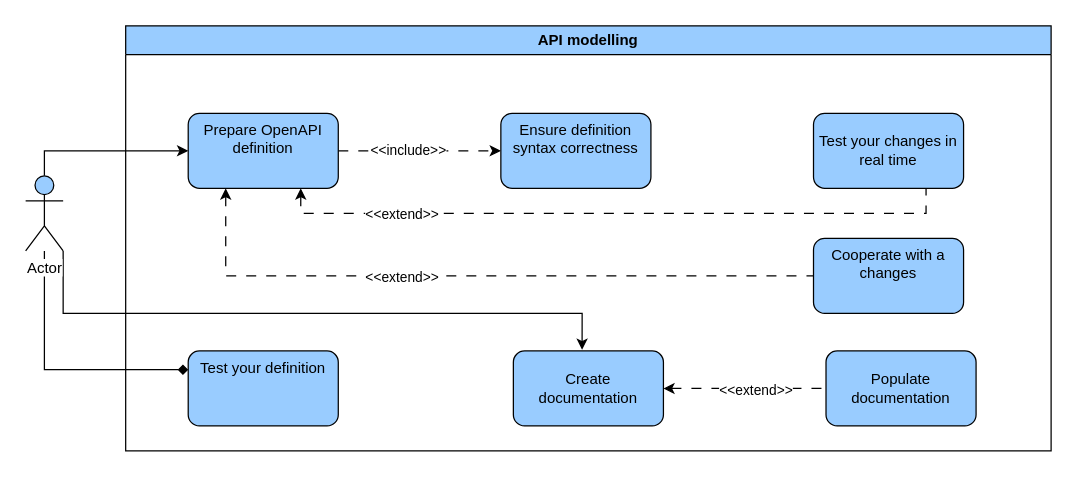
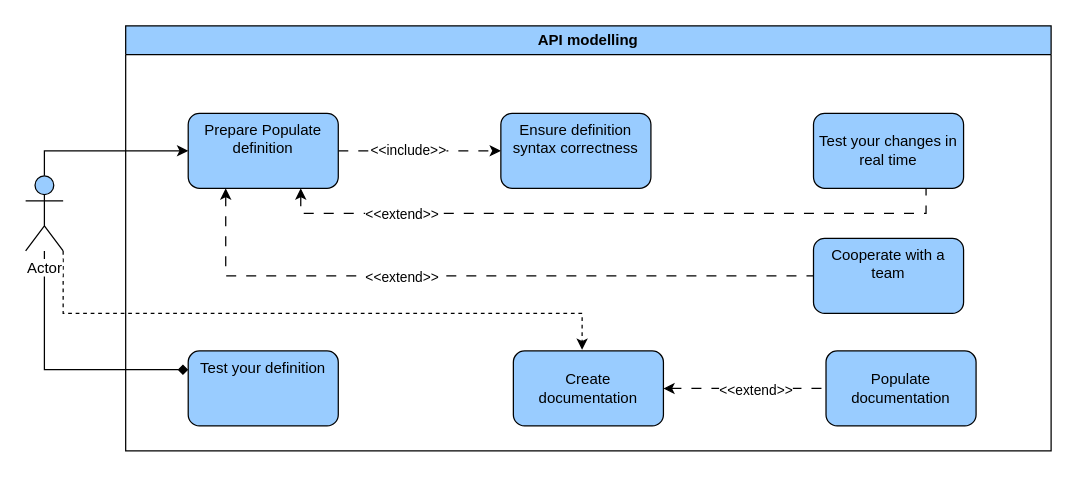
(263, 140) -> (263, 140)
(888, 265) -> (888, 265)
(305, 313) -> (305, 313)
